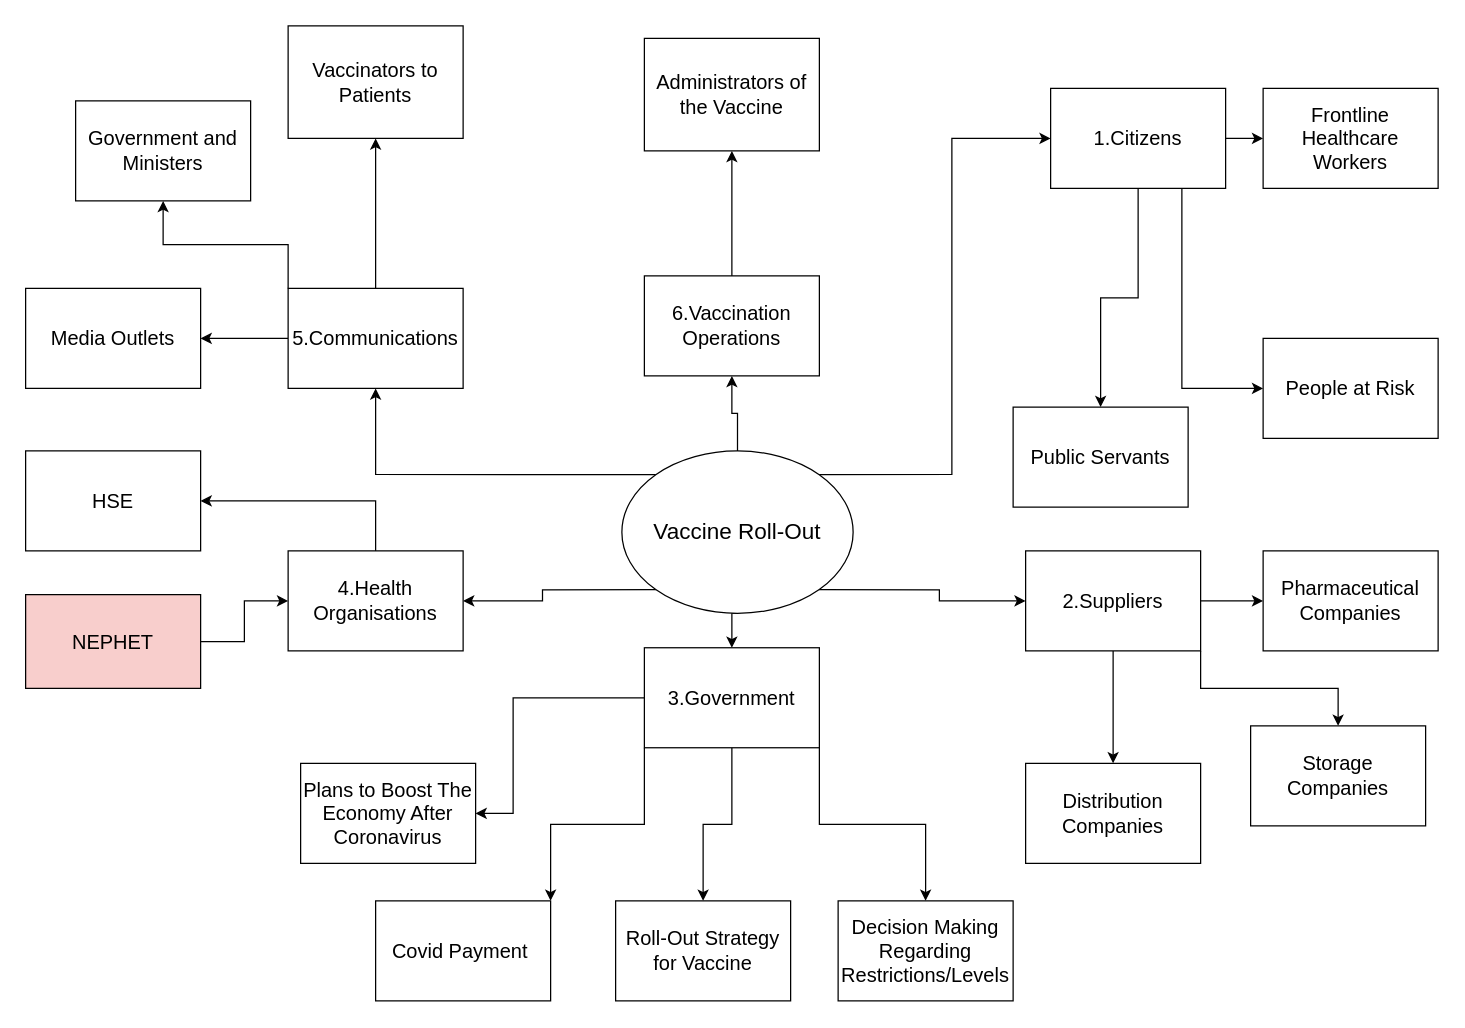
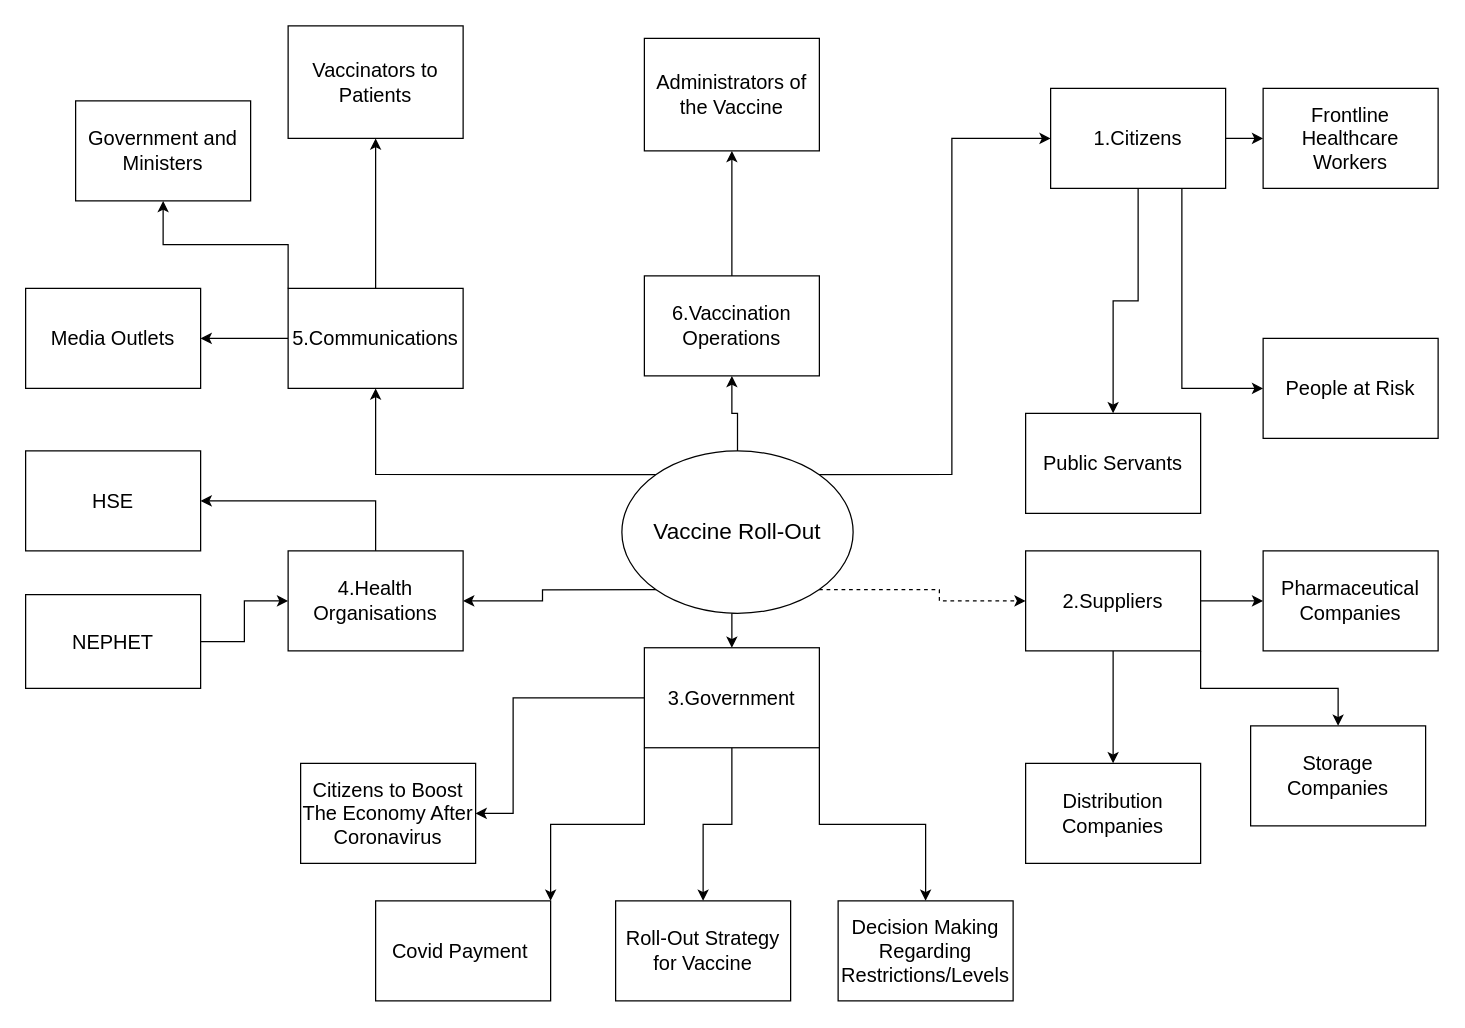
(1101, 457) -> (1113, 463)
(924, 589) -> (924, 589)
(113, 641) -> (113, 641)
(388, 813) -> (388, 813)
